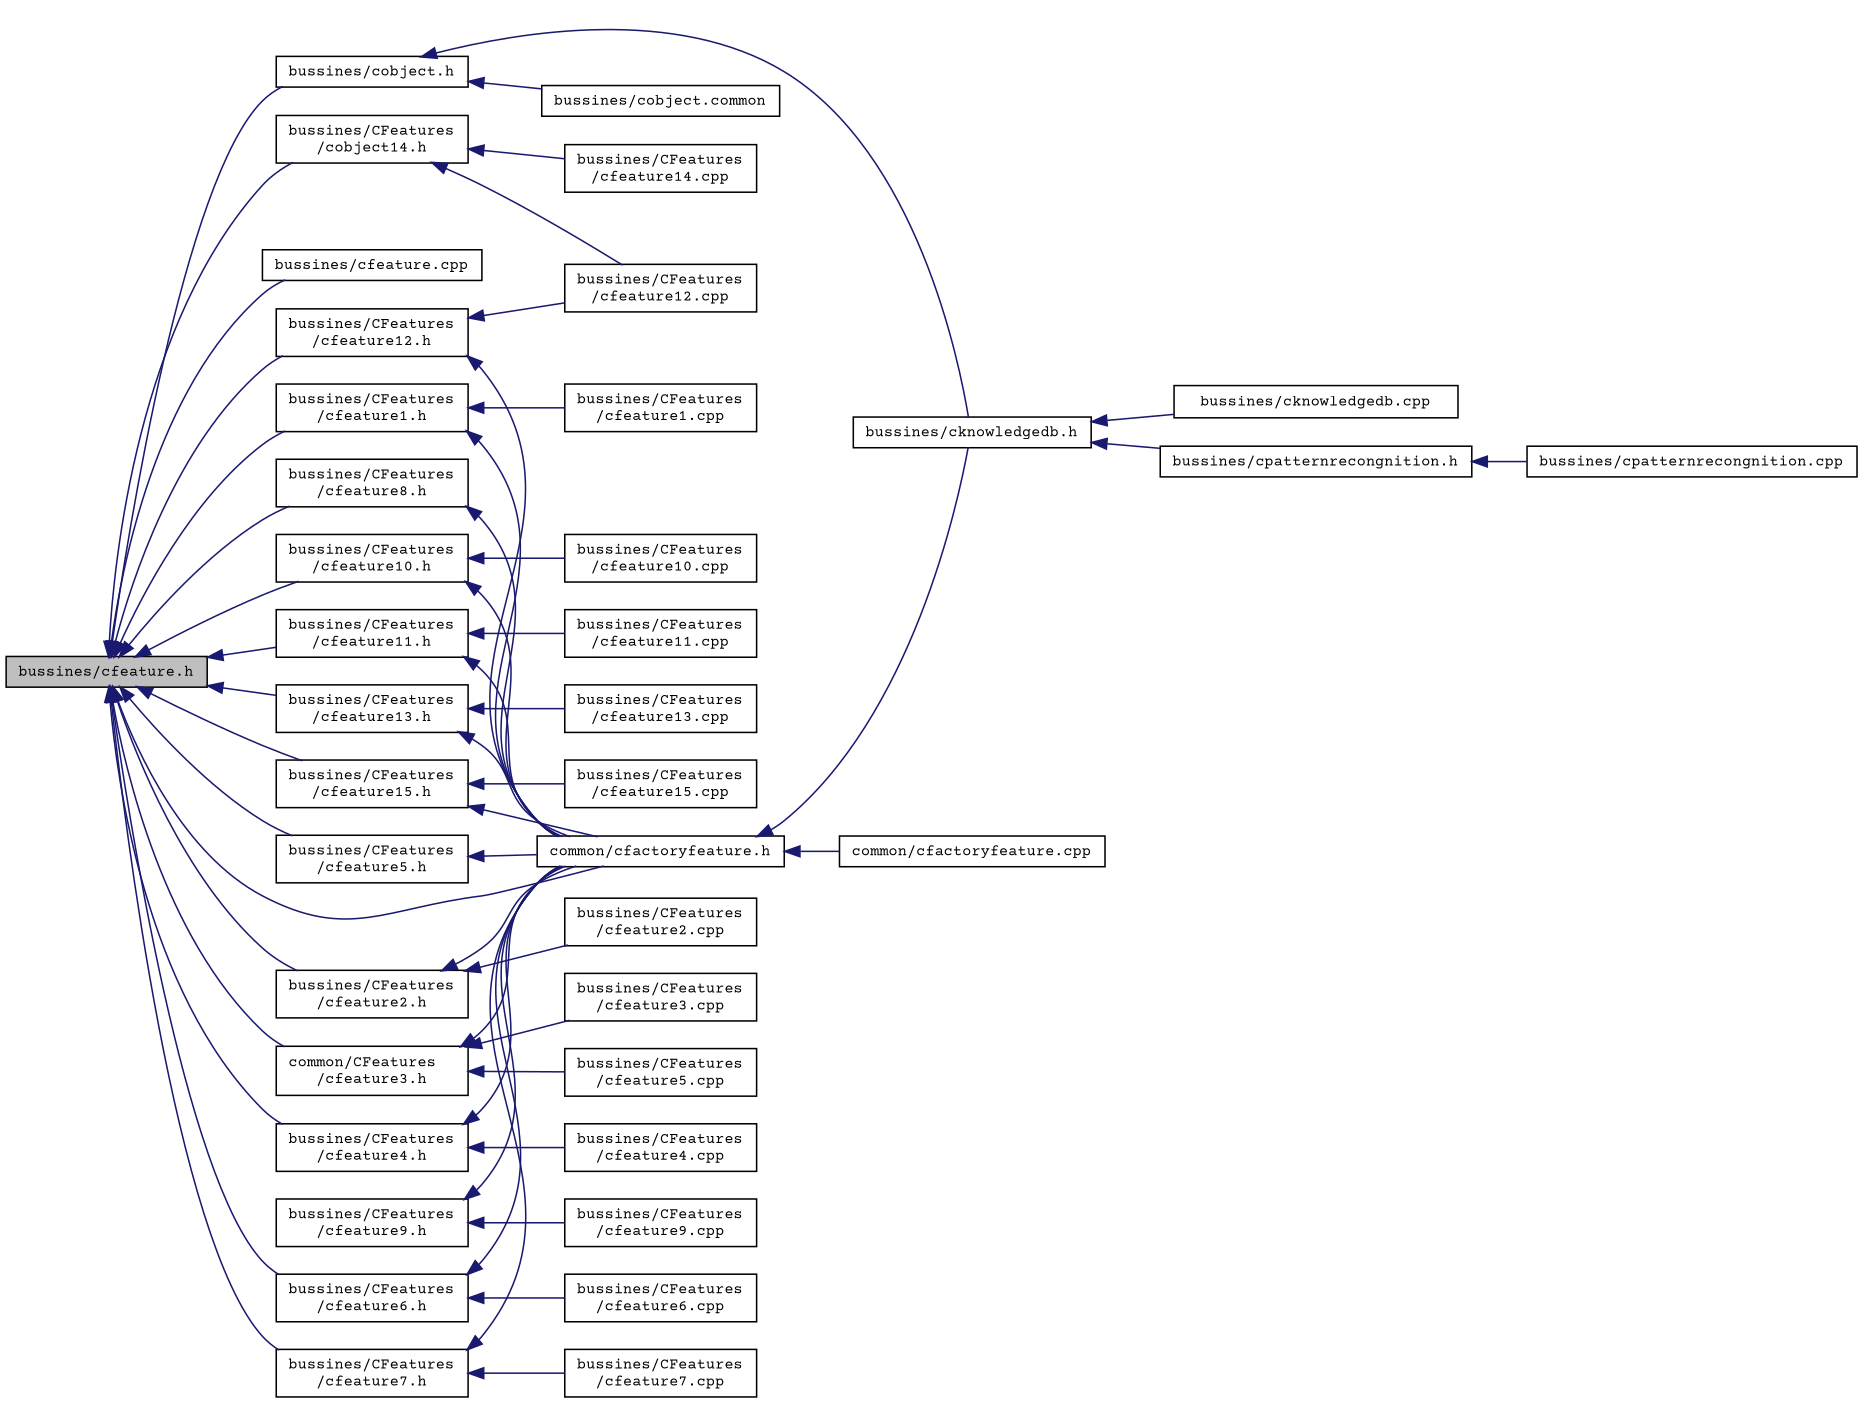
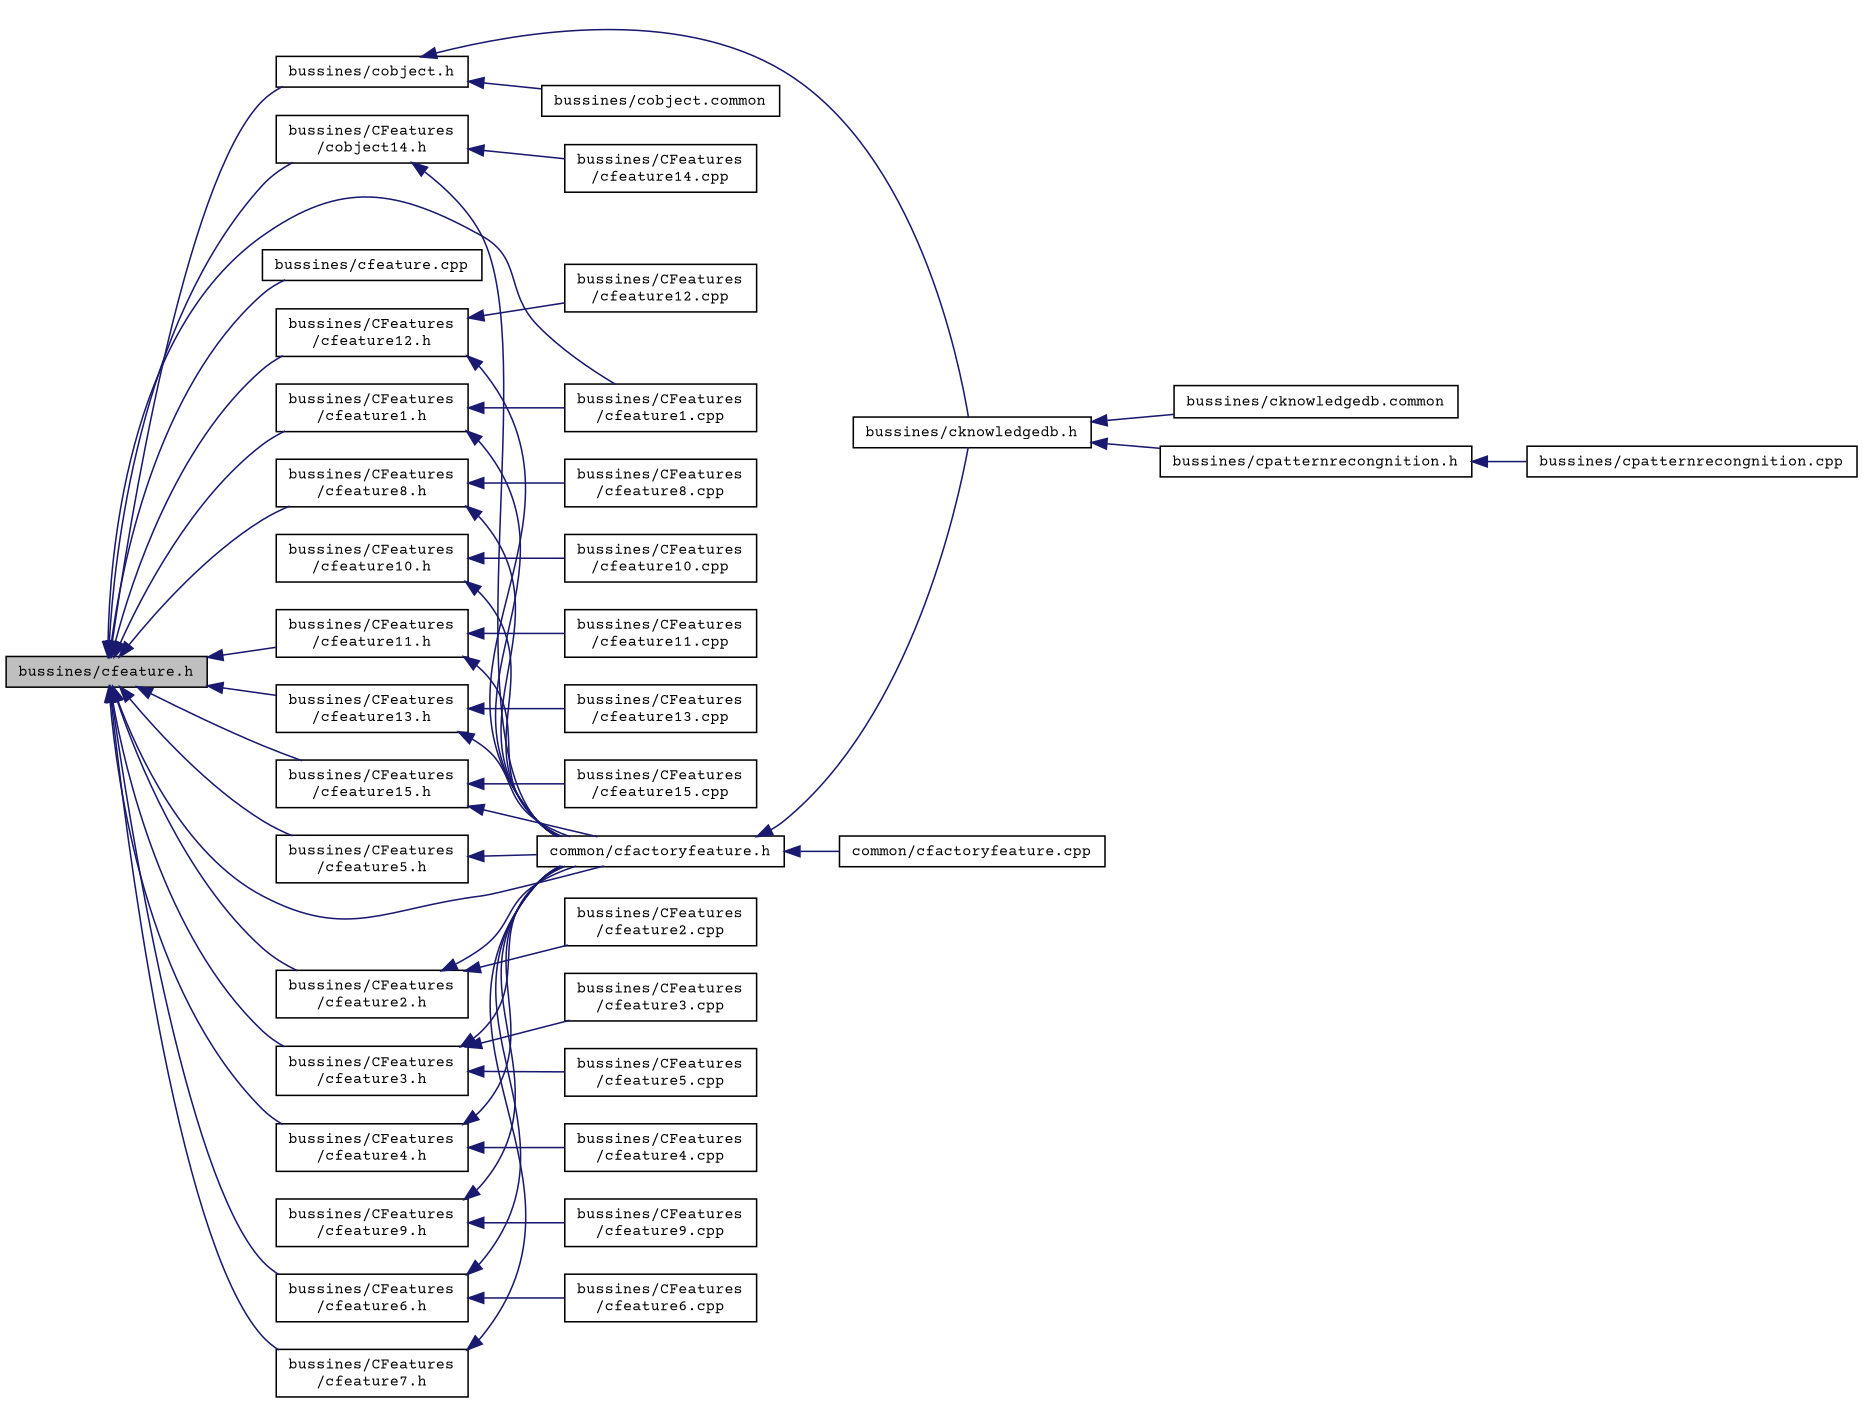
(536, 214) -> (501, 500)
(1316, 402) -> (1316, 402)
none -> (661, 483)
(222, 613) -> (260, 238)
(372, 1071) -> (372, 1071)
(661, 1373) -> none
